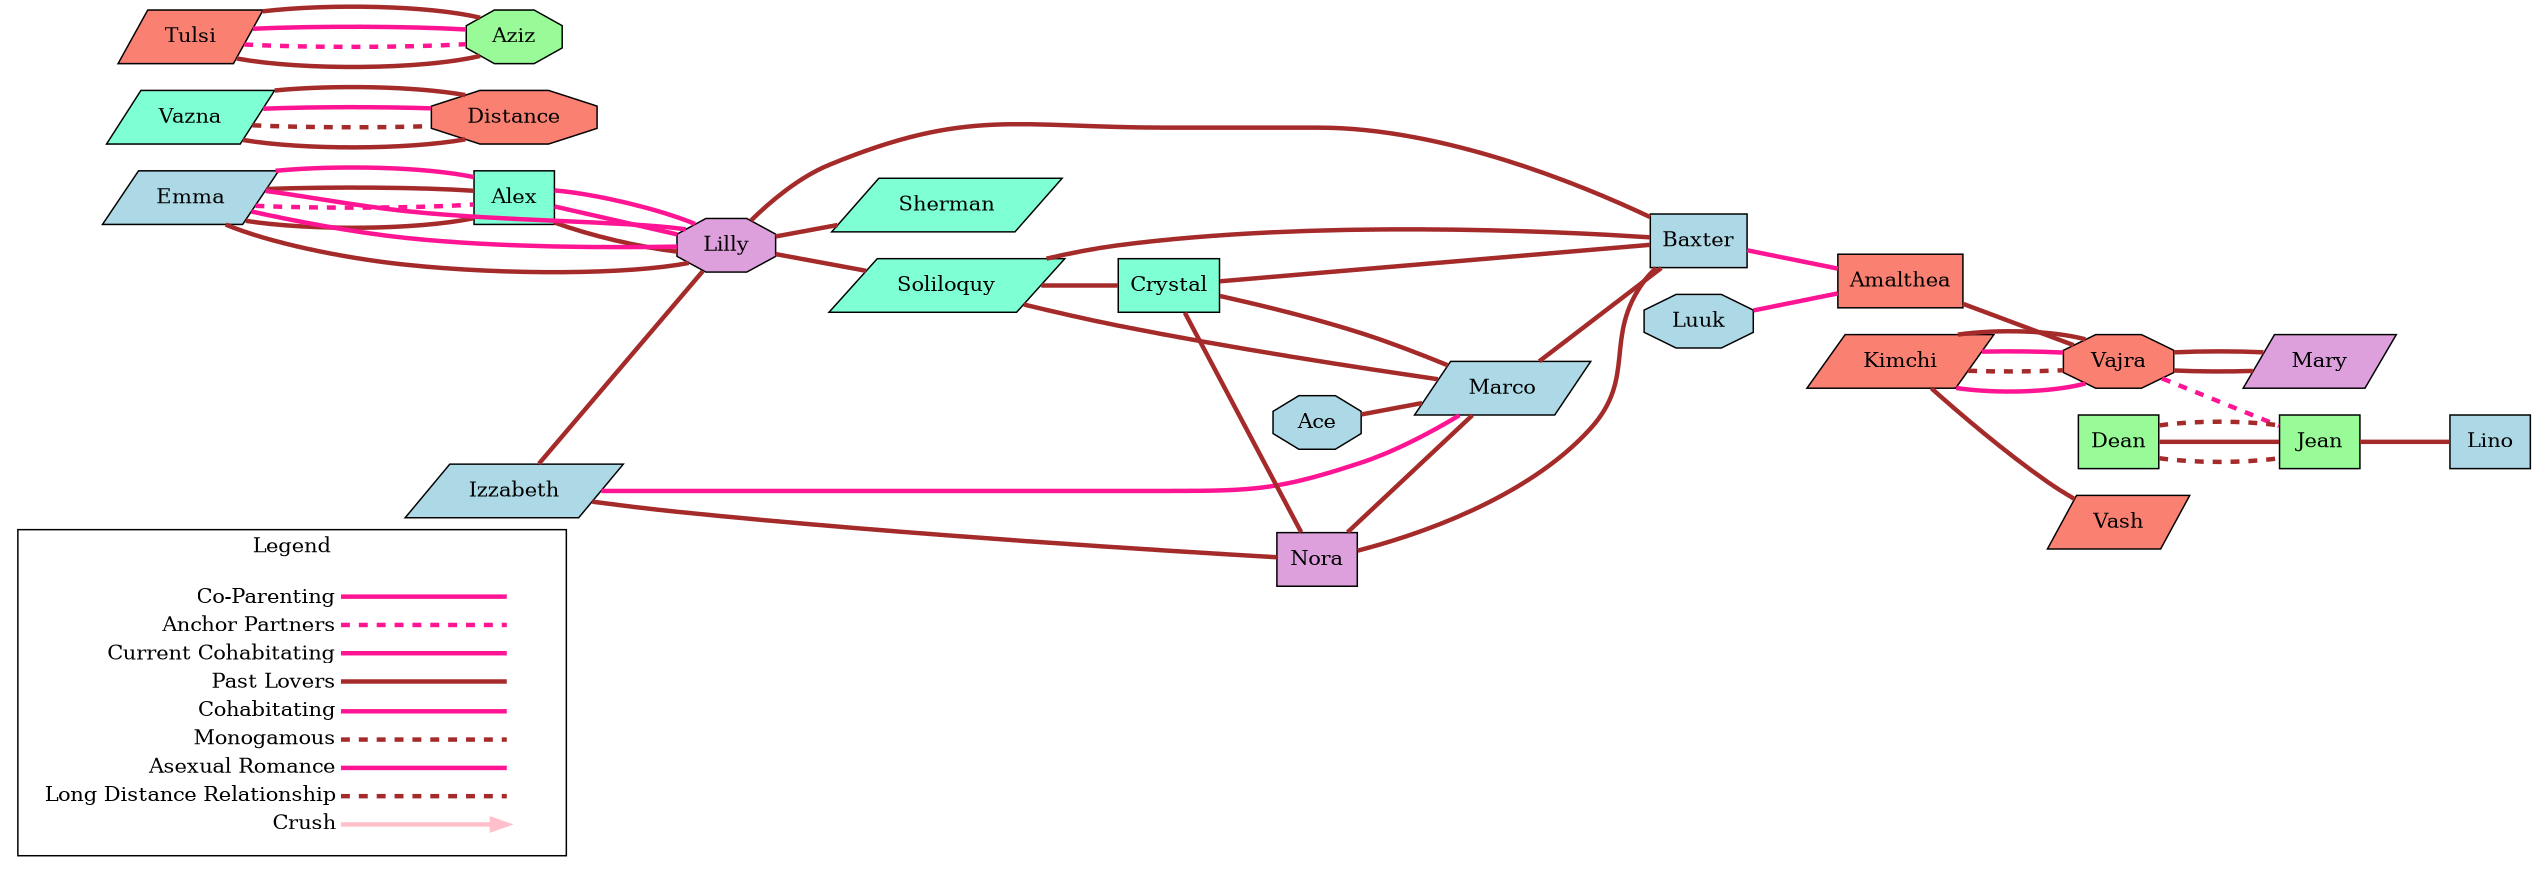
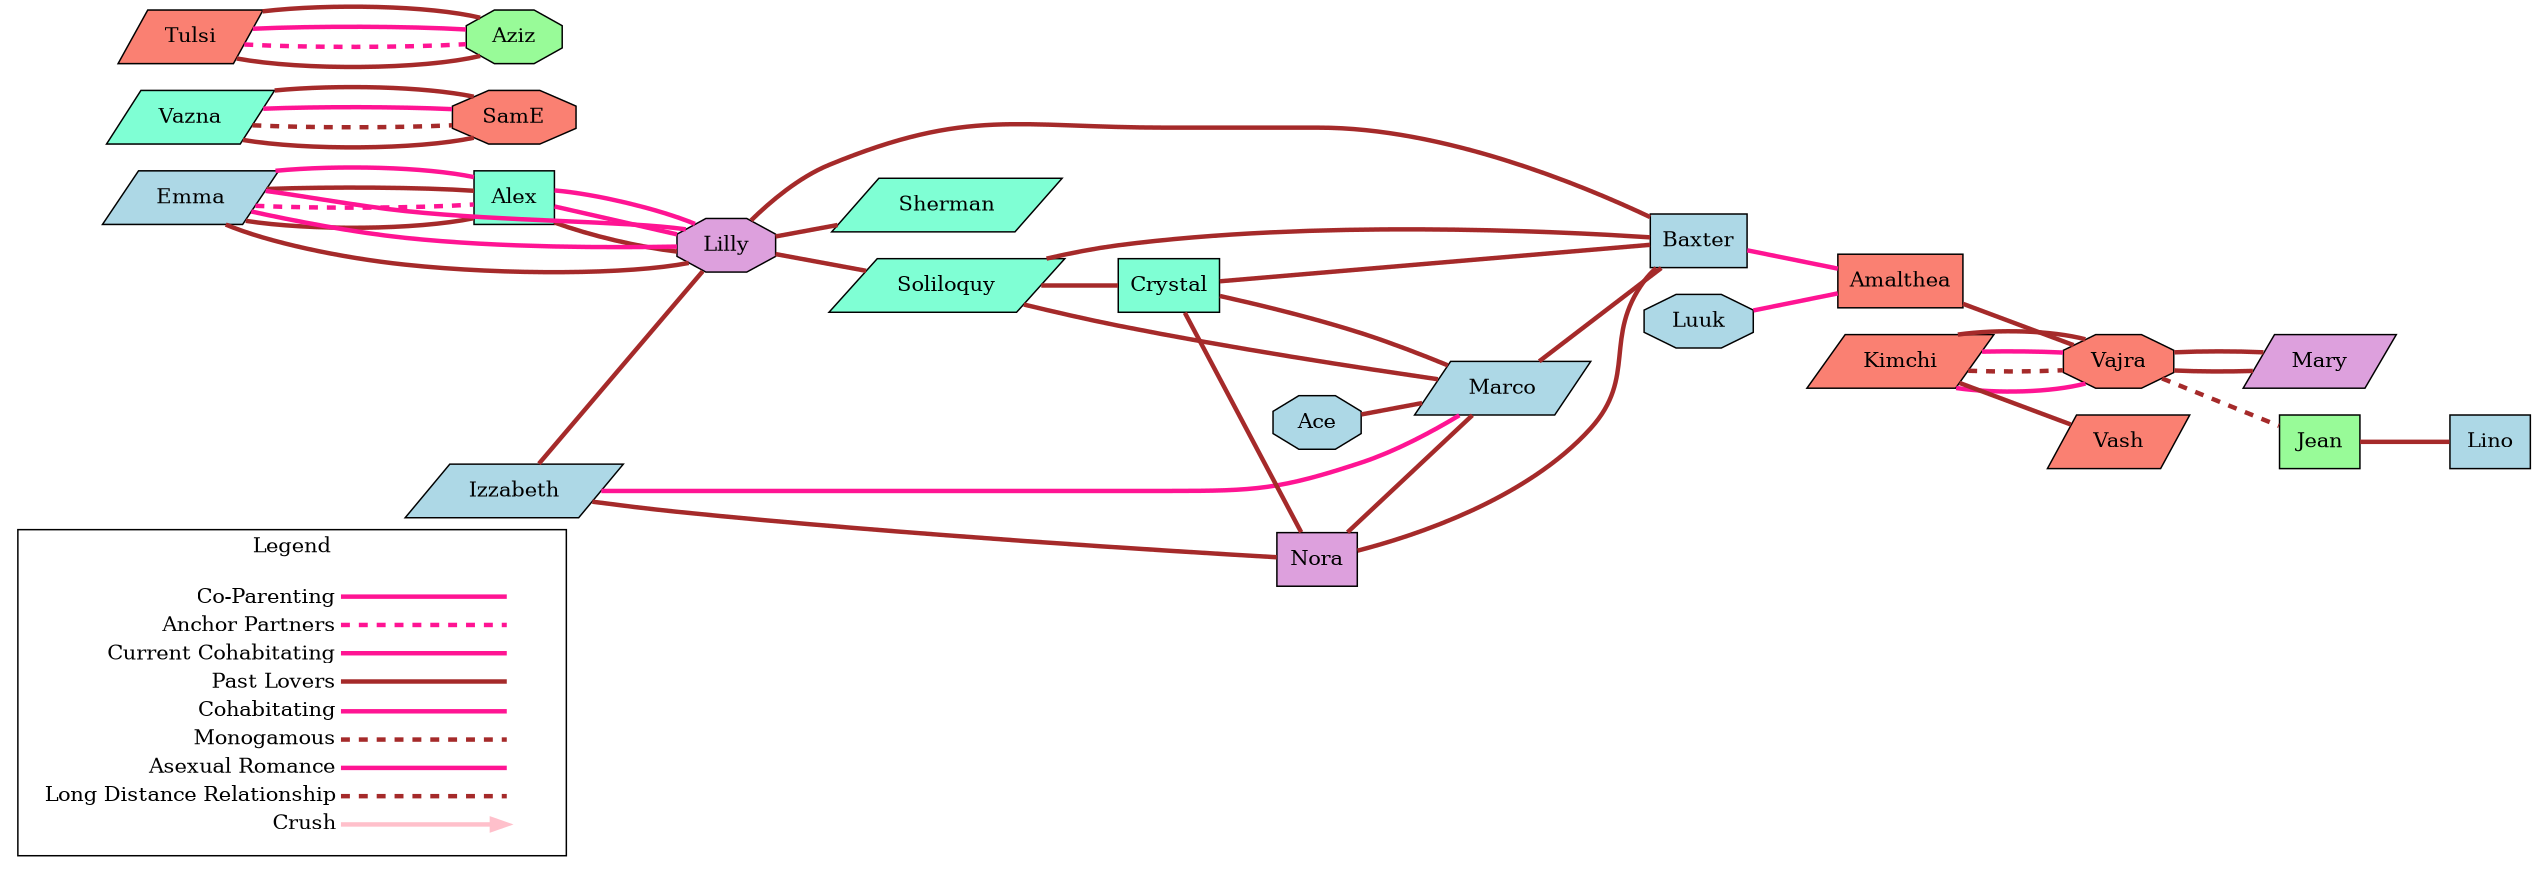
(514, 117) -> (514, 117)
(2221, 402) -> (2221, 402)
(2119, 442) -> none
